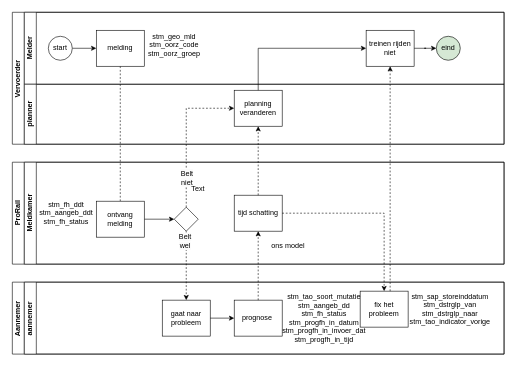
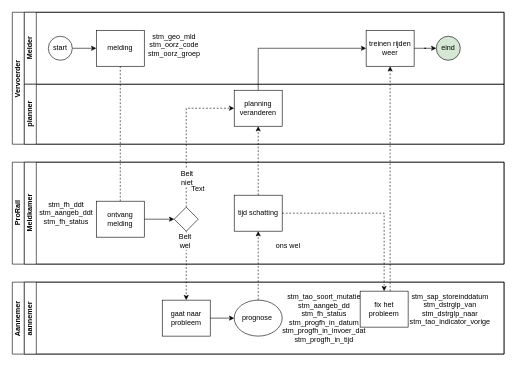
(390, 48) -> (390, 48)
(288, 246) -> (288, 246)
(258, 318) -> (258, 318)
